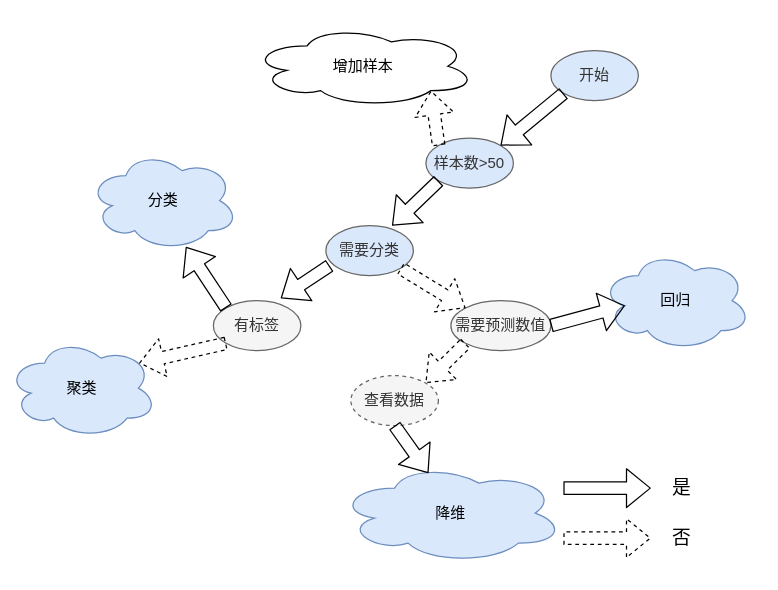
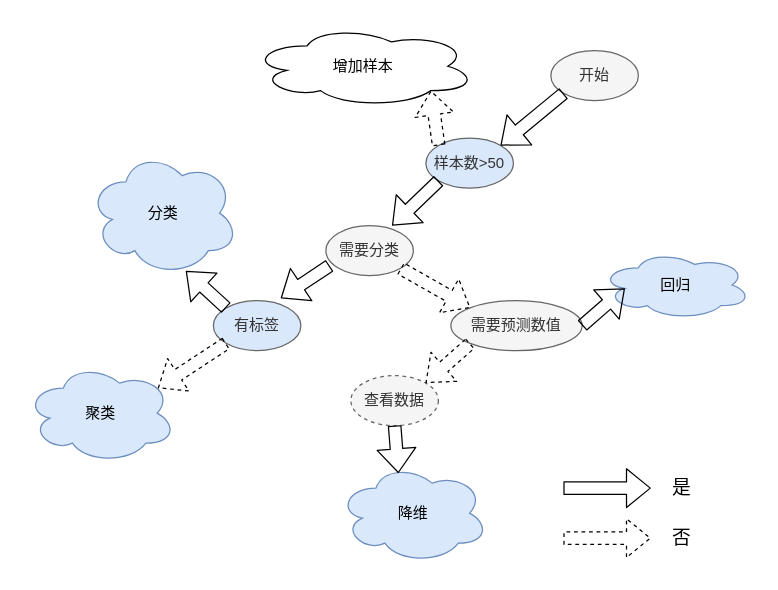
(594, 76) -> (594, 76)
(163, 201) -> (163, 213)
(369, 251) -> (369, 251)
(676, 301) -> (676, 285)
(257, 326) -> (257, 326)
(501, 326) -> (516, 326)
(82, 388) -> (101, 413)
(451, 513) -> (413, 513)
